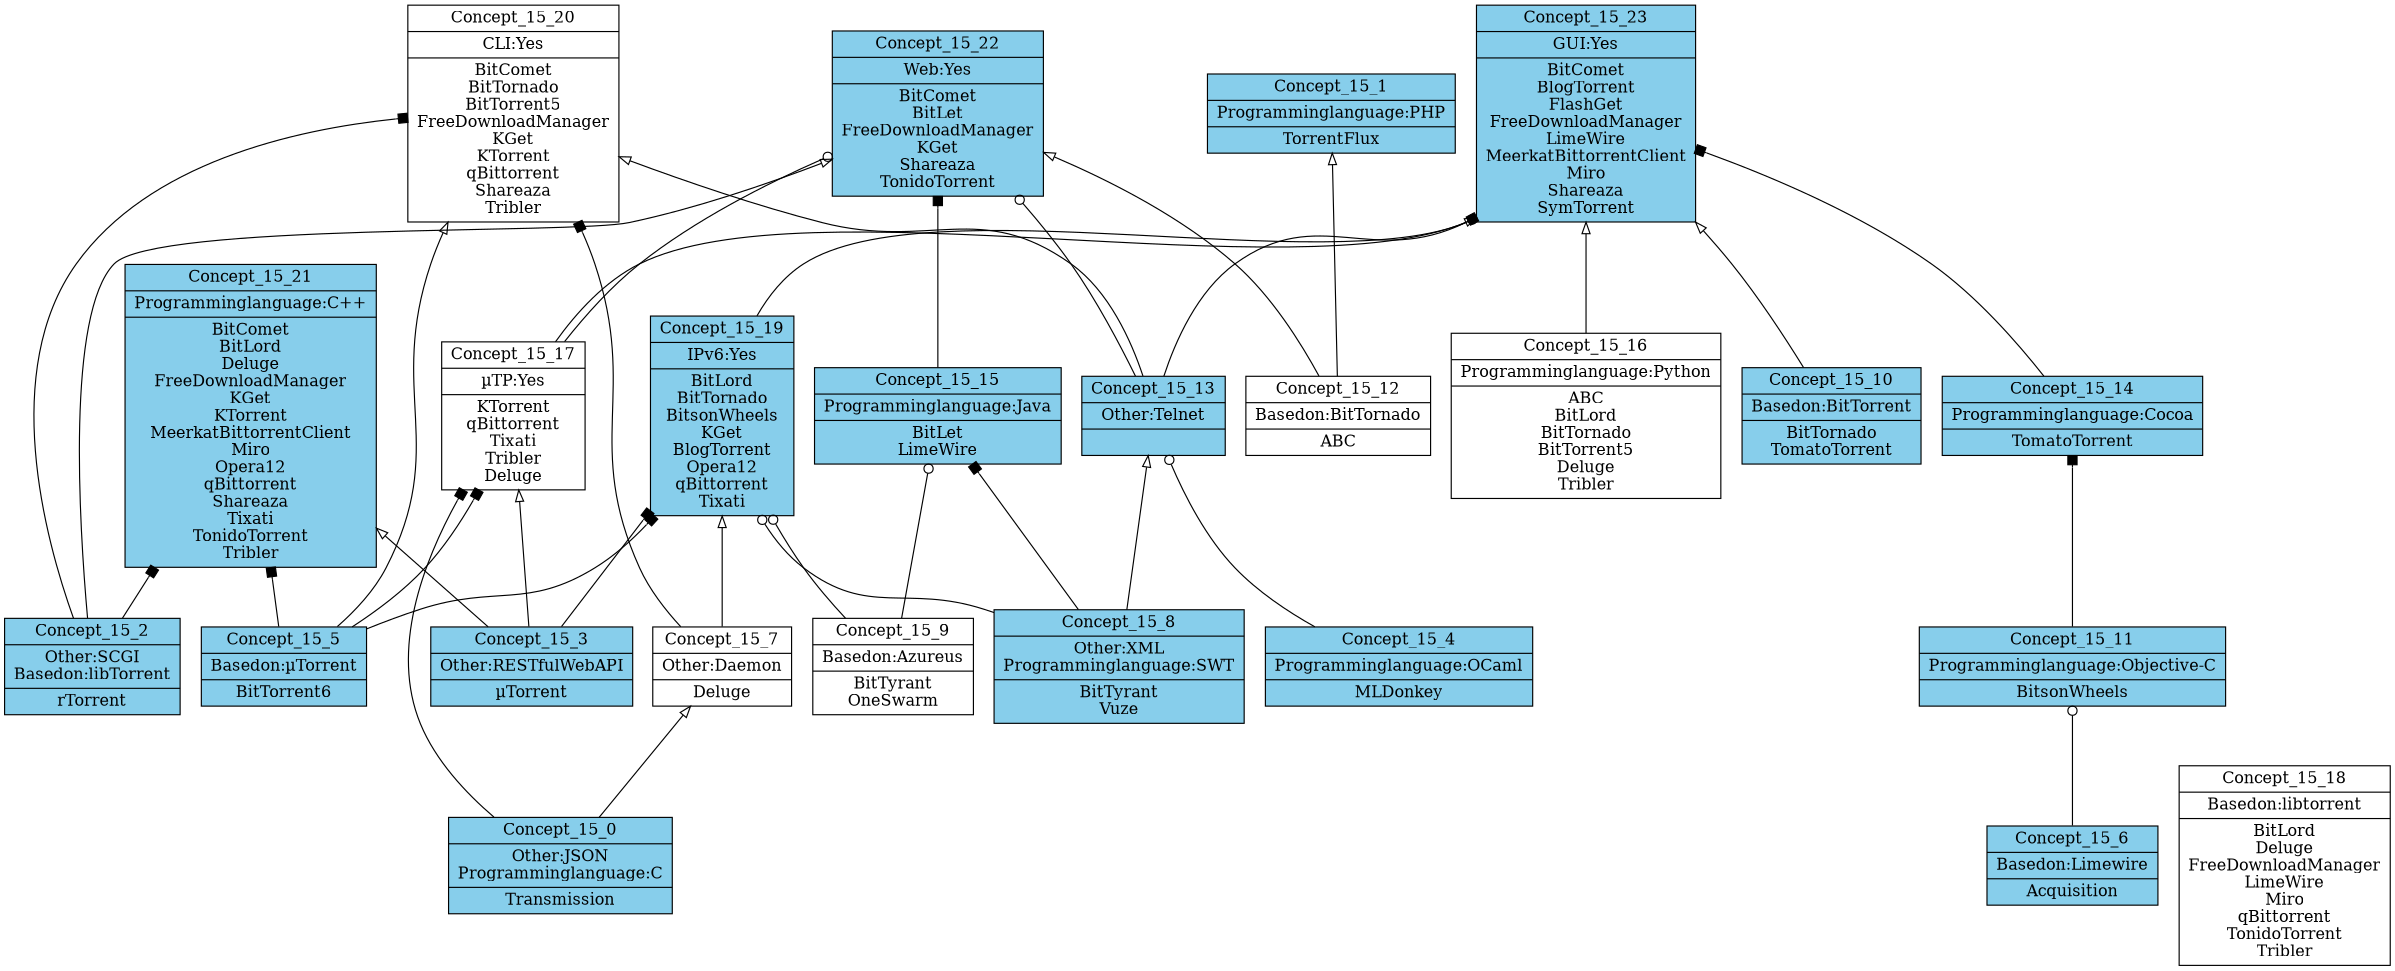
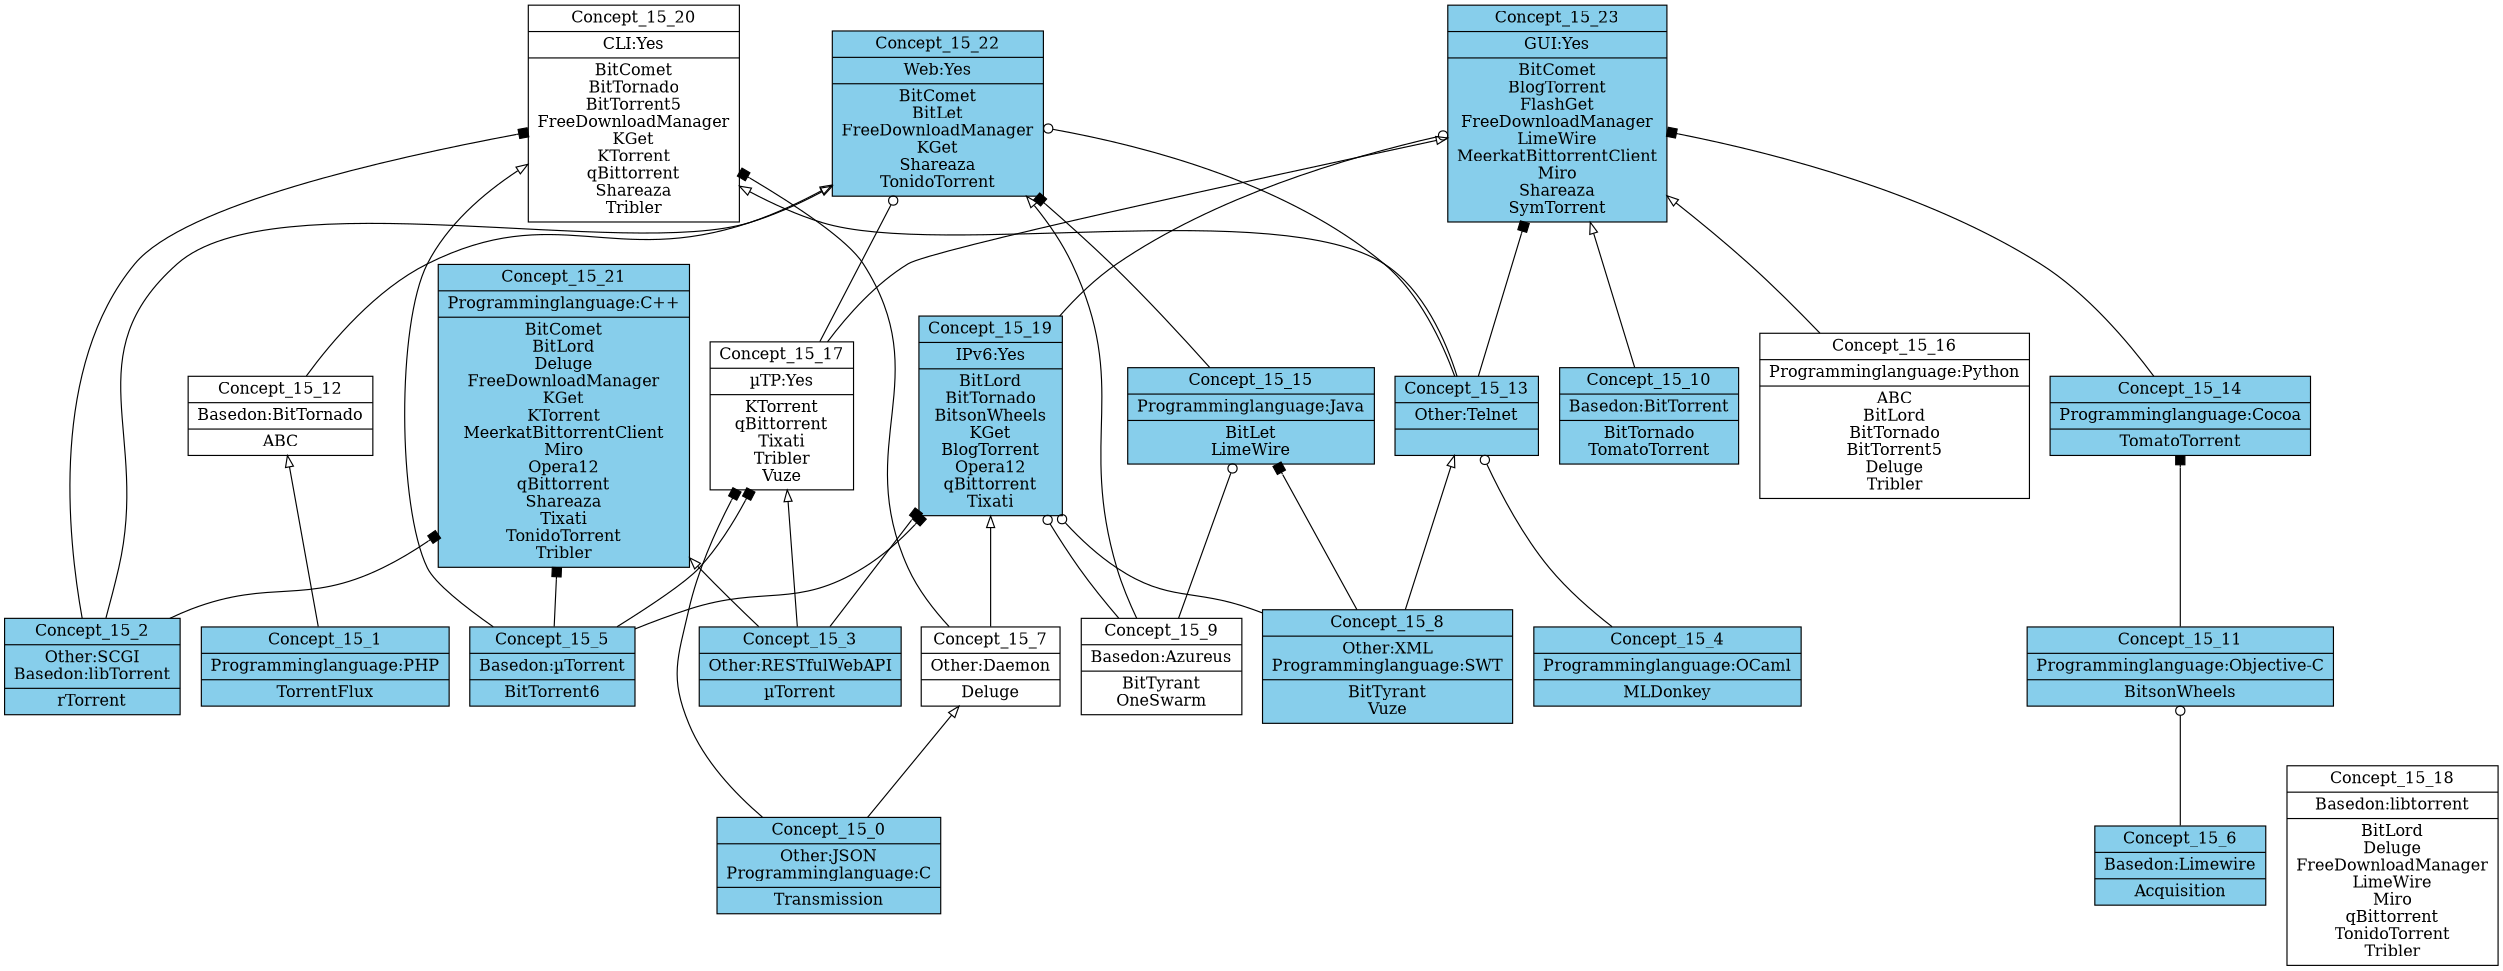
(1335, 271) -> (304, 547)
none -> (1102, 407)
(513, 476) -> (782, 476)
